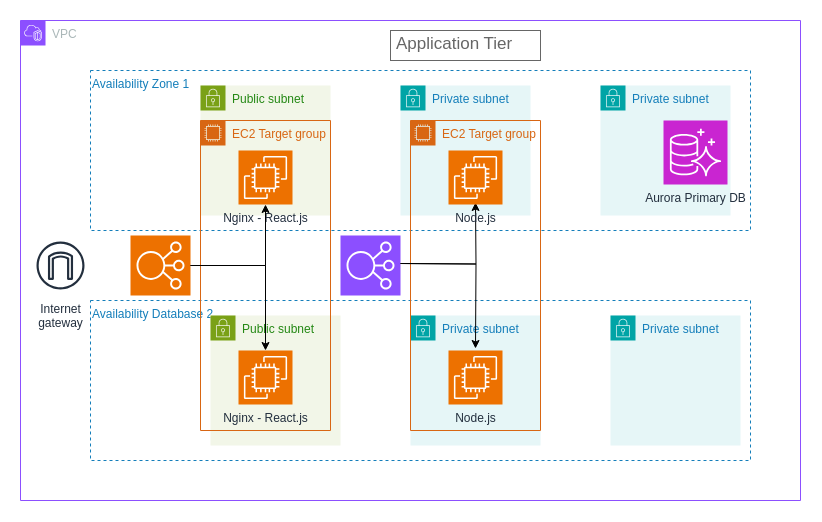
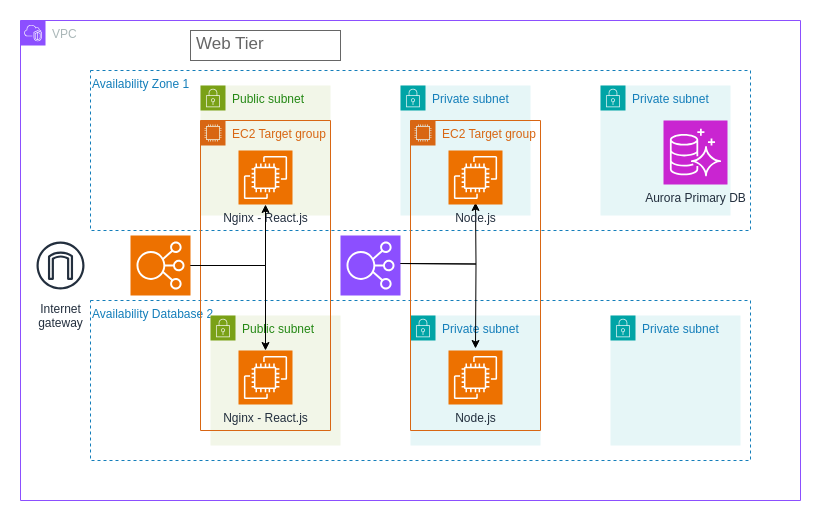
none -> (266, 46)
(466, 46) -> none
